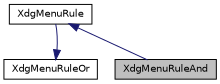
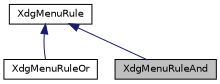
(57, 37) -> (44, 47)
